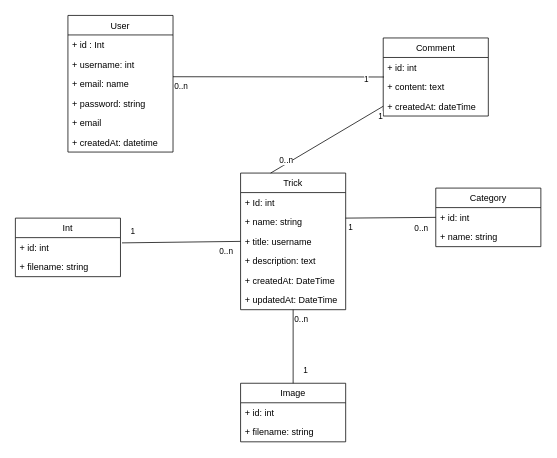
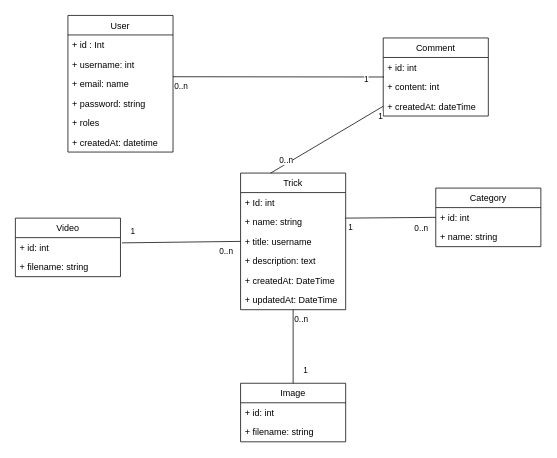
(421, 87) -> (418, 87)
(86, 123) -> (87, 123)
(68, 228) -> (68, 228)
